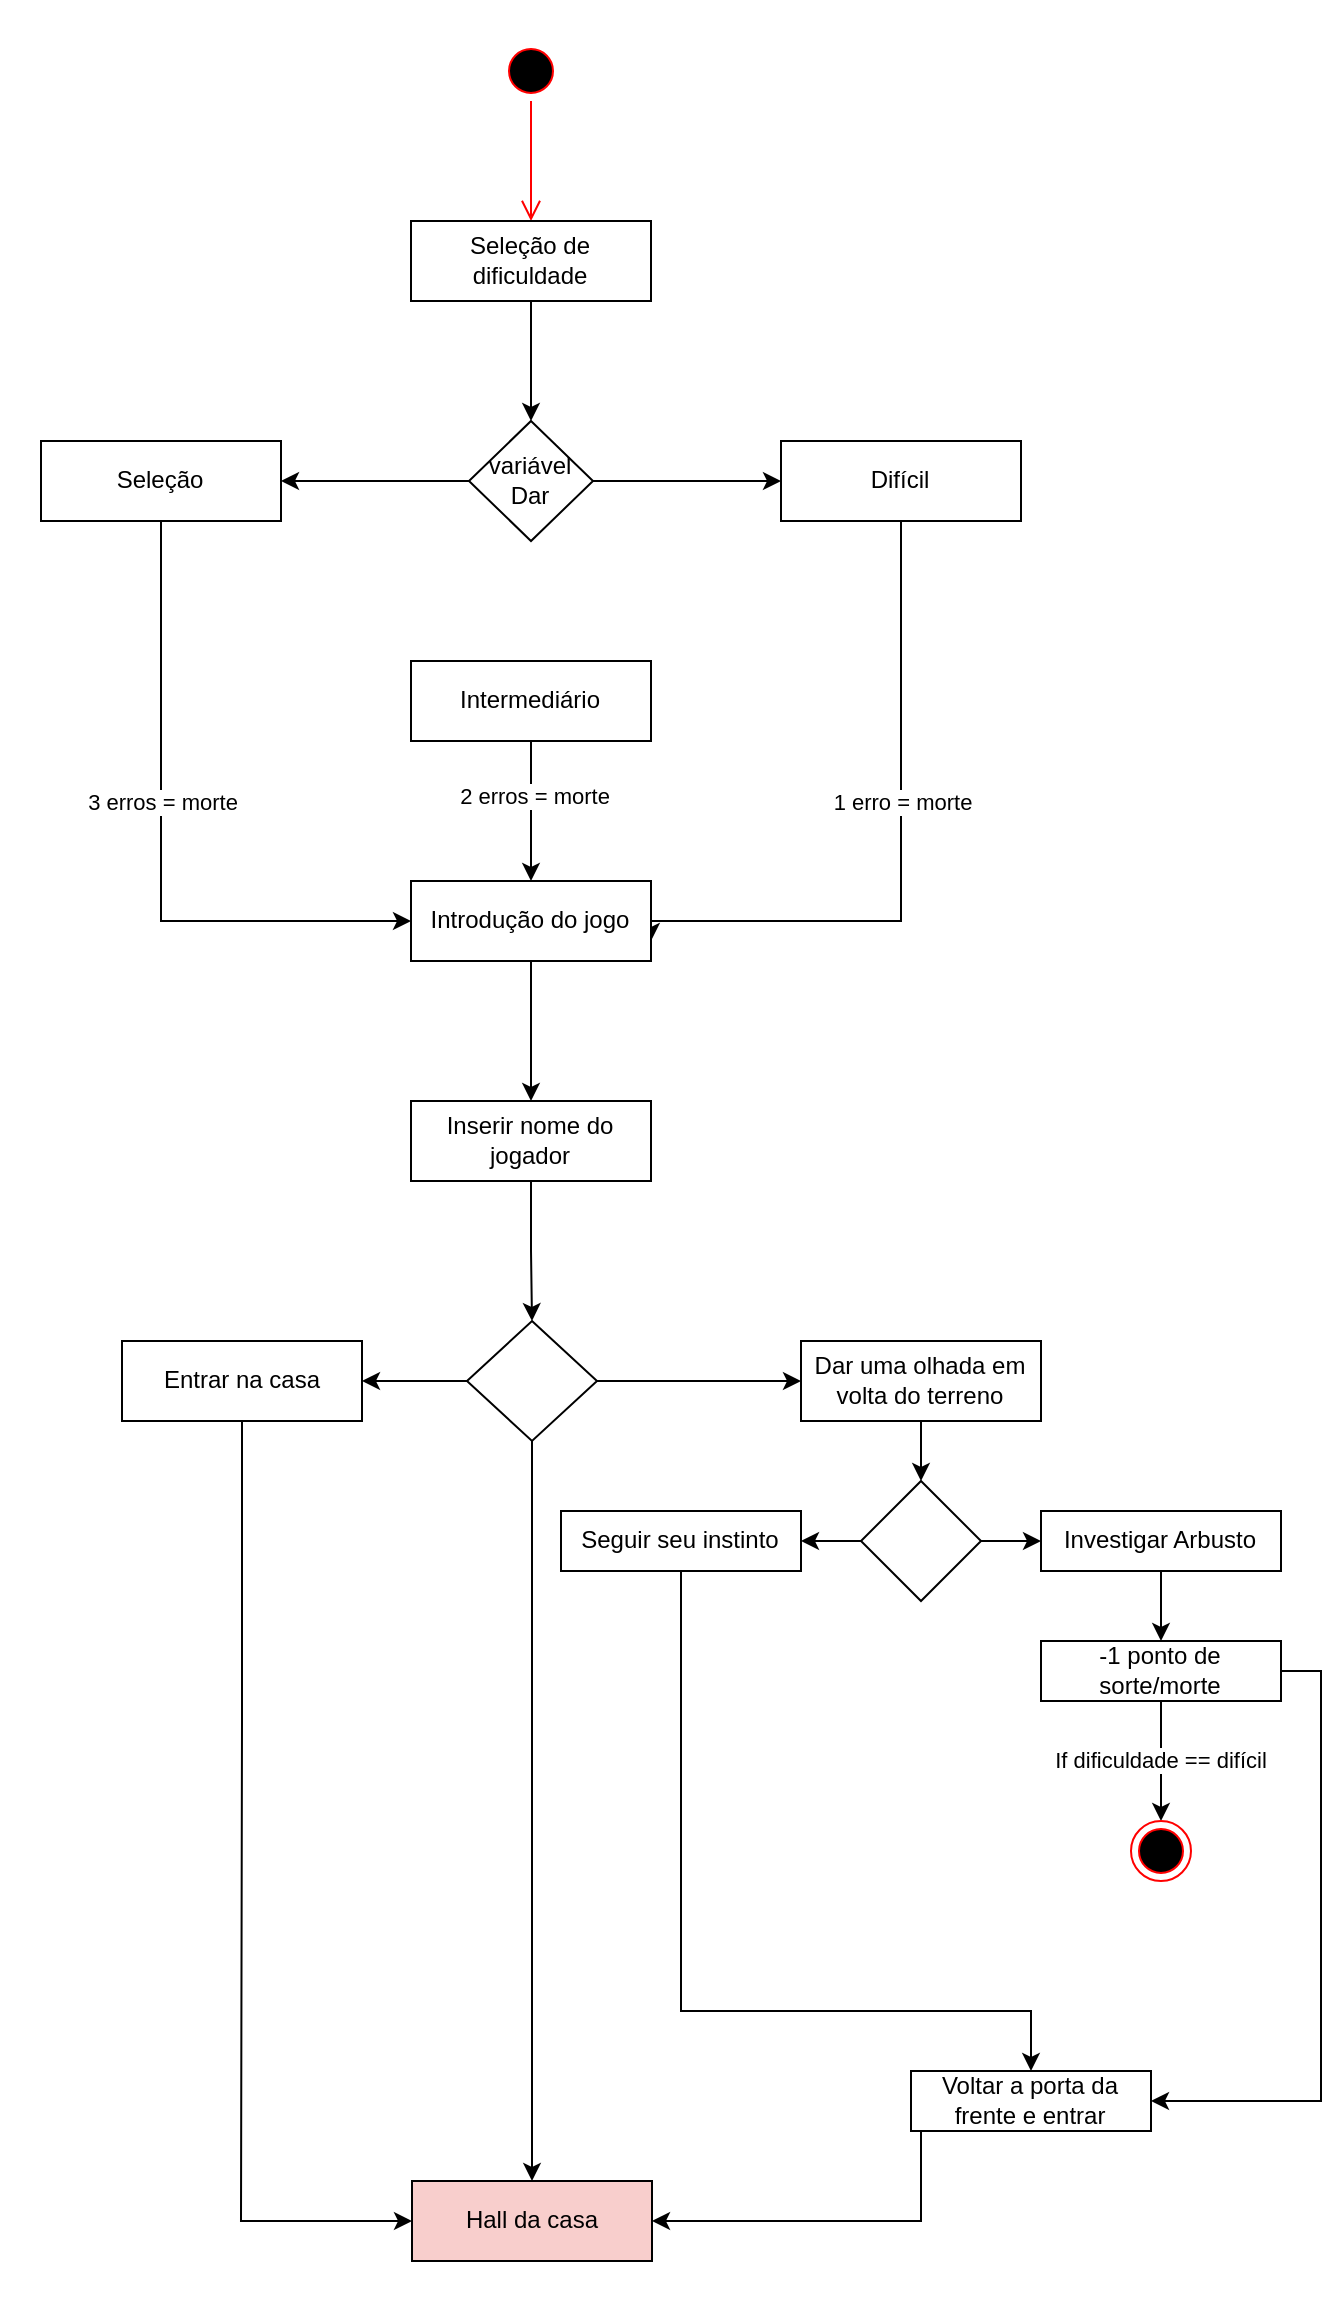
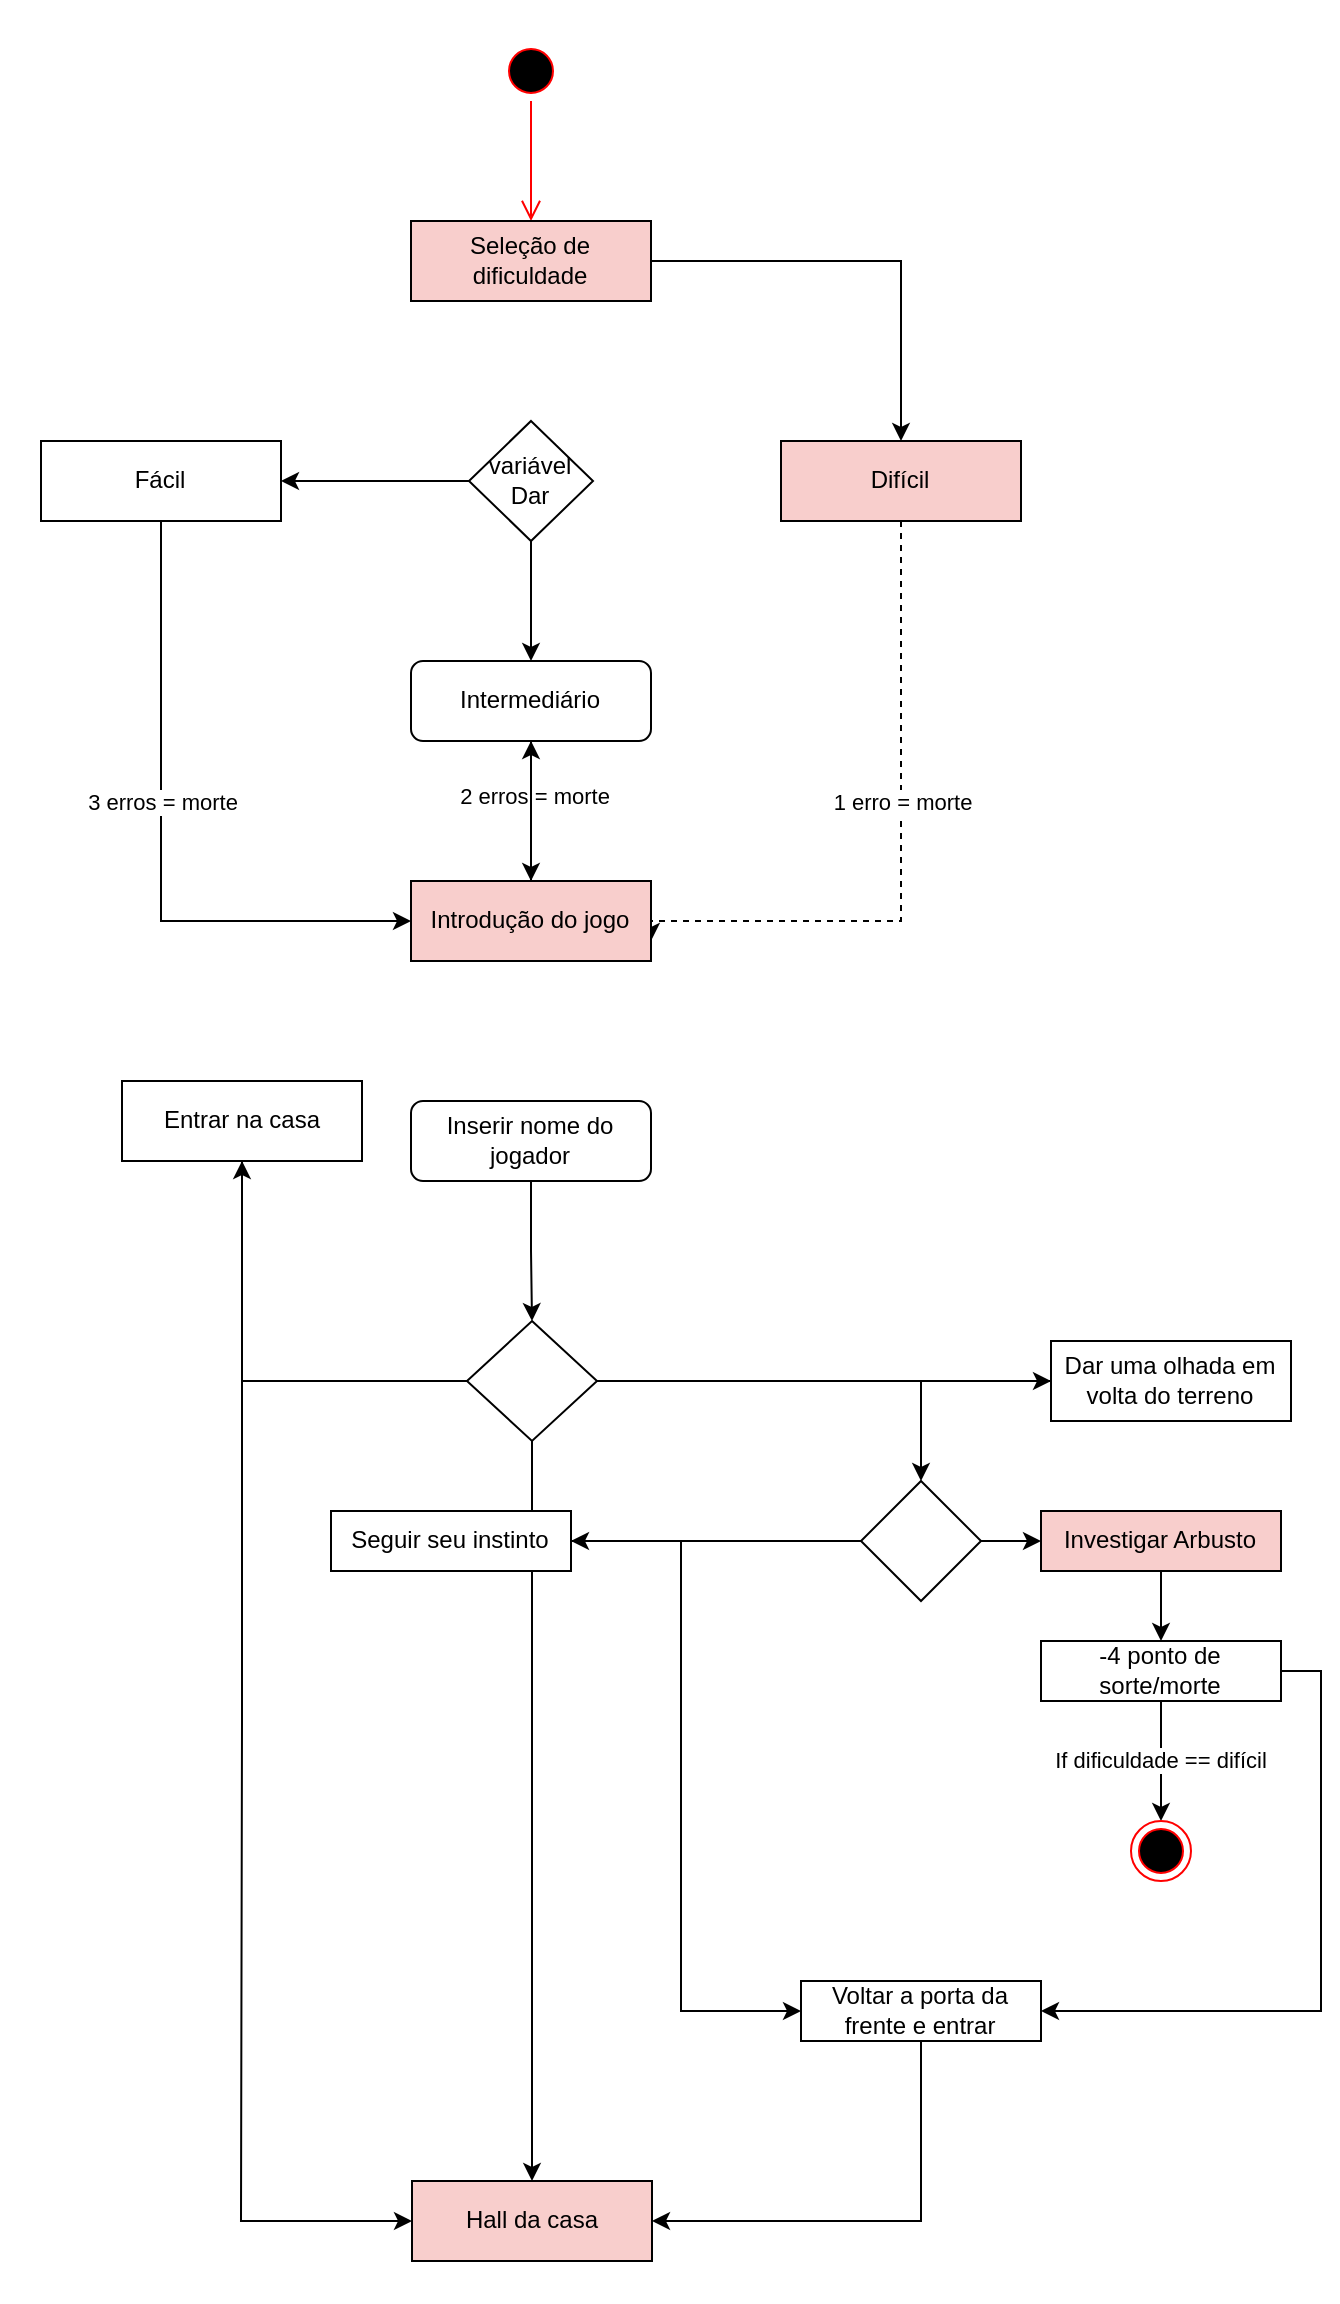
(531, 261) -> (531, 261)
(531, 354) -> (859, 261)
(161, 481) -> (161, 481)
(680, 481) -> none
(901, 481) -> (901, 481)
none -> (531, 594)
(531, 701) -> (531, 701)
(531, 921) -> (531, 921)
(828, 921) -> (828, 921)
(531, 1024) -> (531, 879)
(531, 1141) -> (531, 1141)
(242, 1381) -> (242, 1121)
(921, 1381) -> (1171, 1381)
(681, 1541) -> (451, 1541)
(1161, 1541) -> (1161, 1541)
(1161, 1671) -> (1161, 1671)
(1031, 2101) -> (921, 2011)
